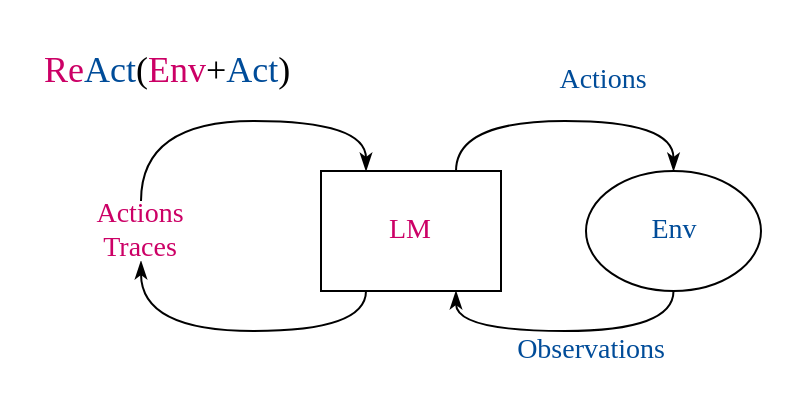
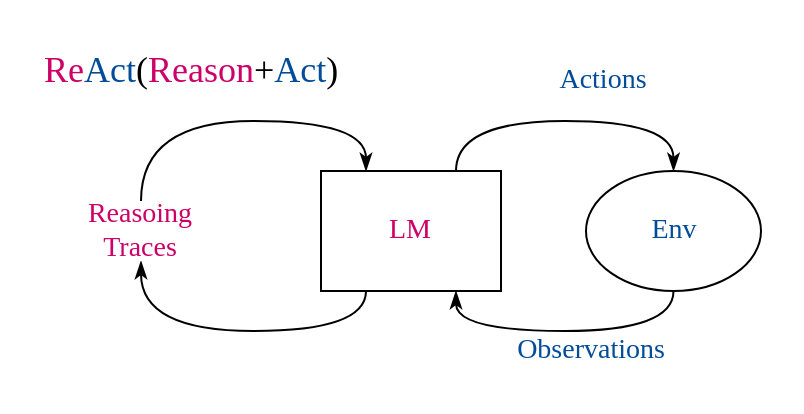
(186, 71) -> (216, 71)
(141, 231) -> (141, 231)
